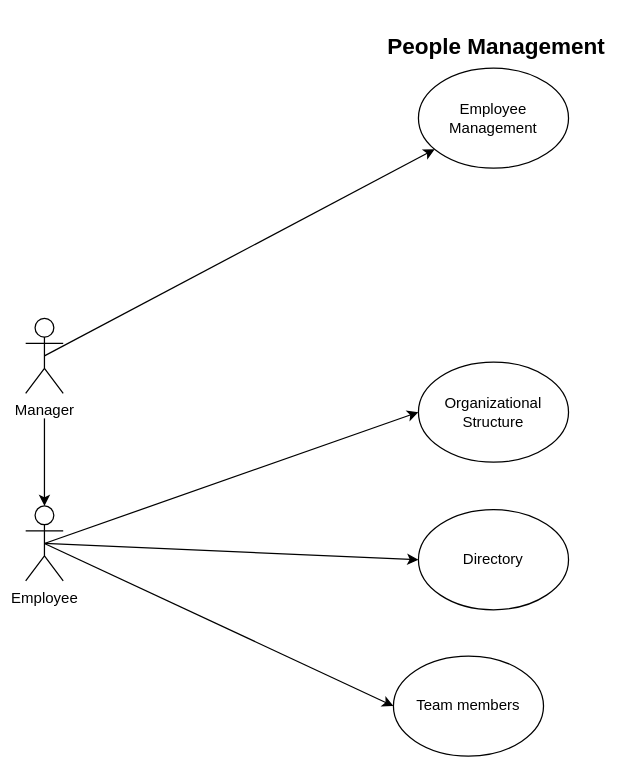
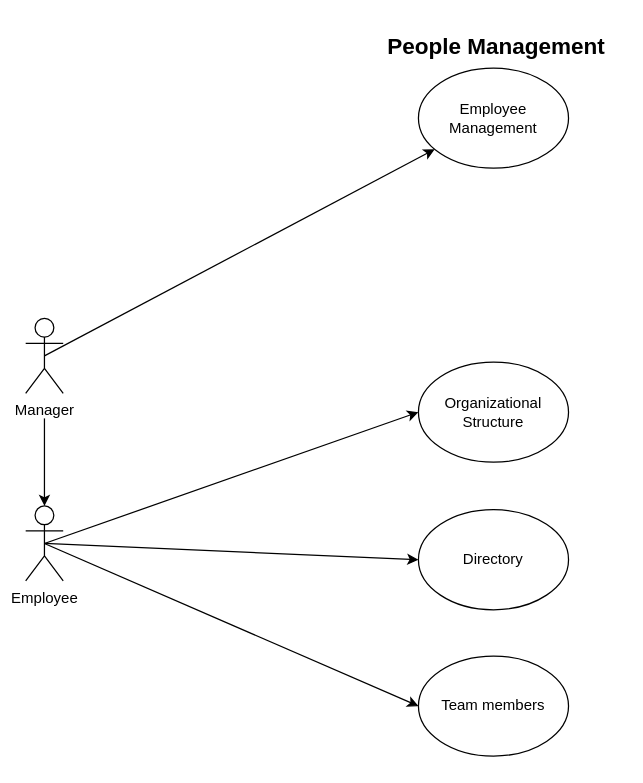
(468, 706) -> (493, 706)
